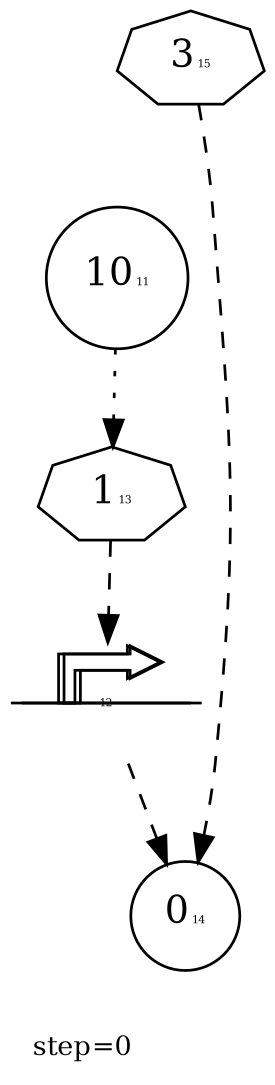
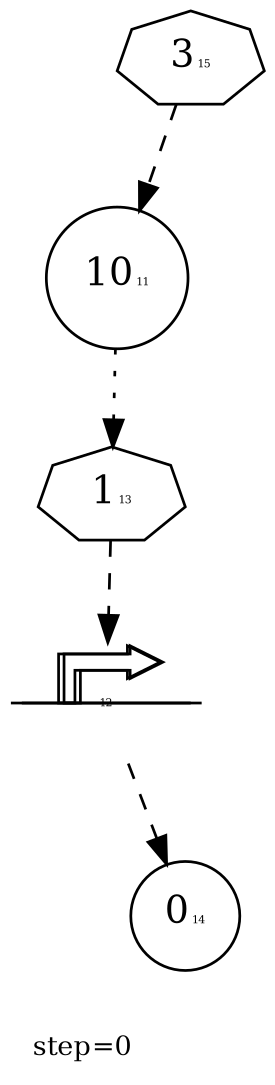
(230, 470) -> (162, 145)
